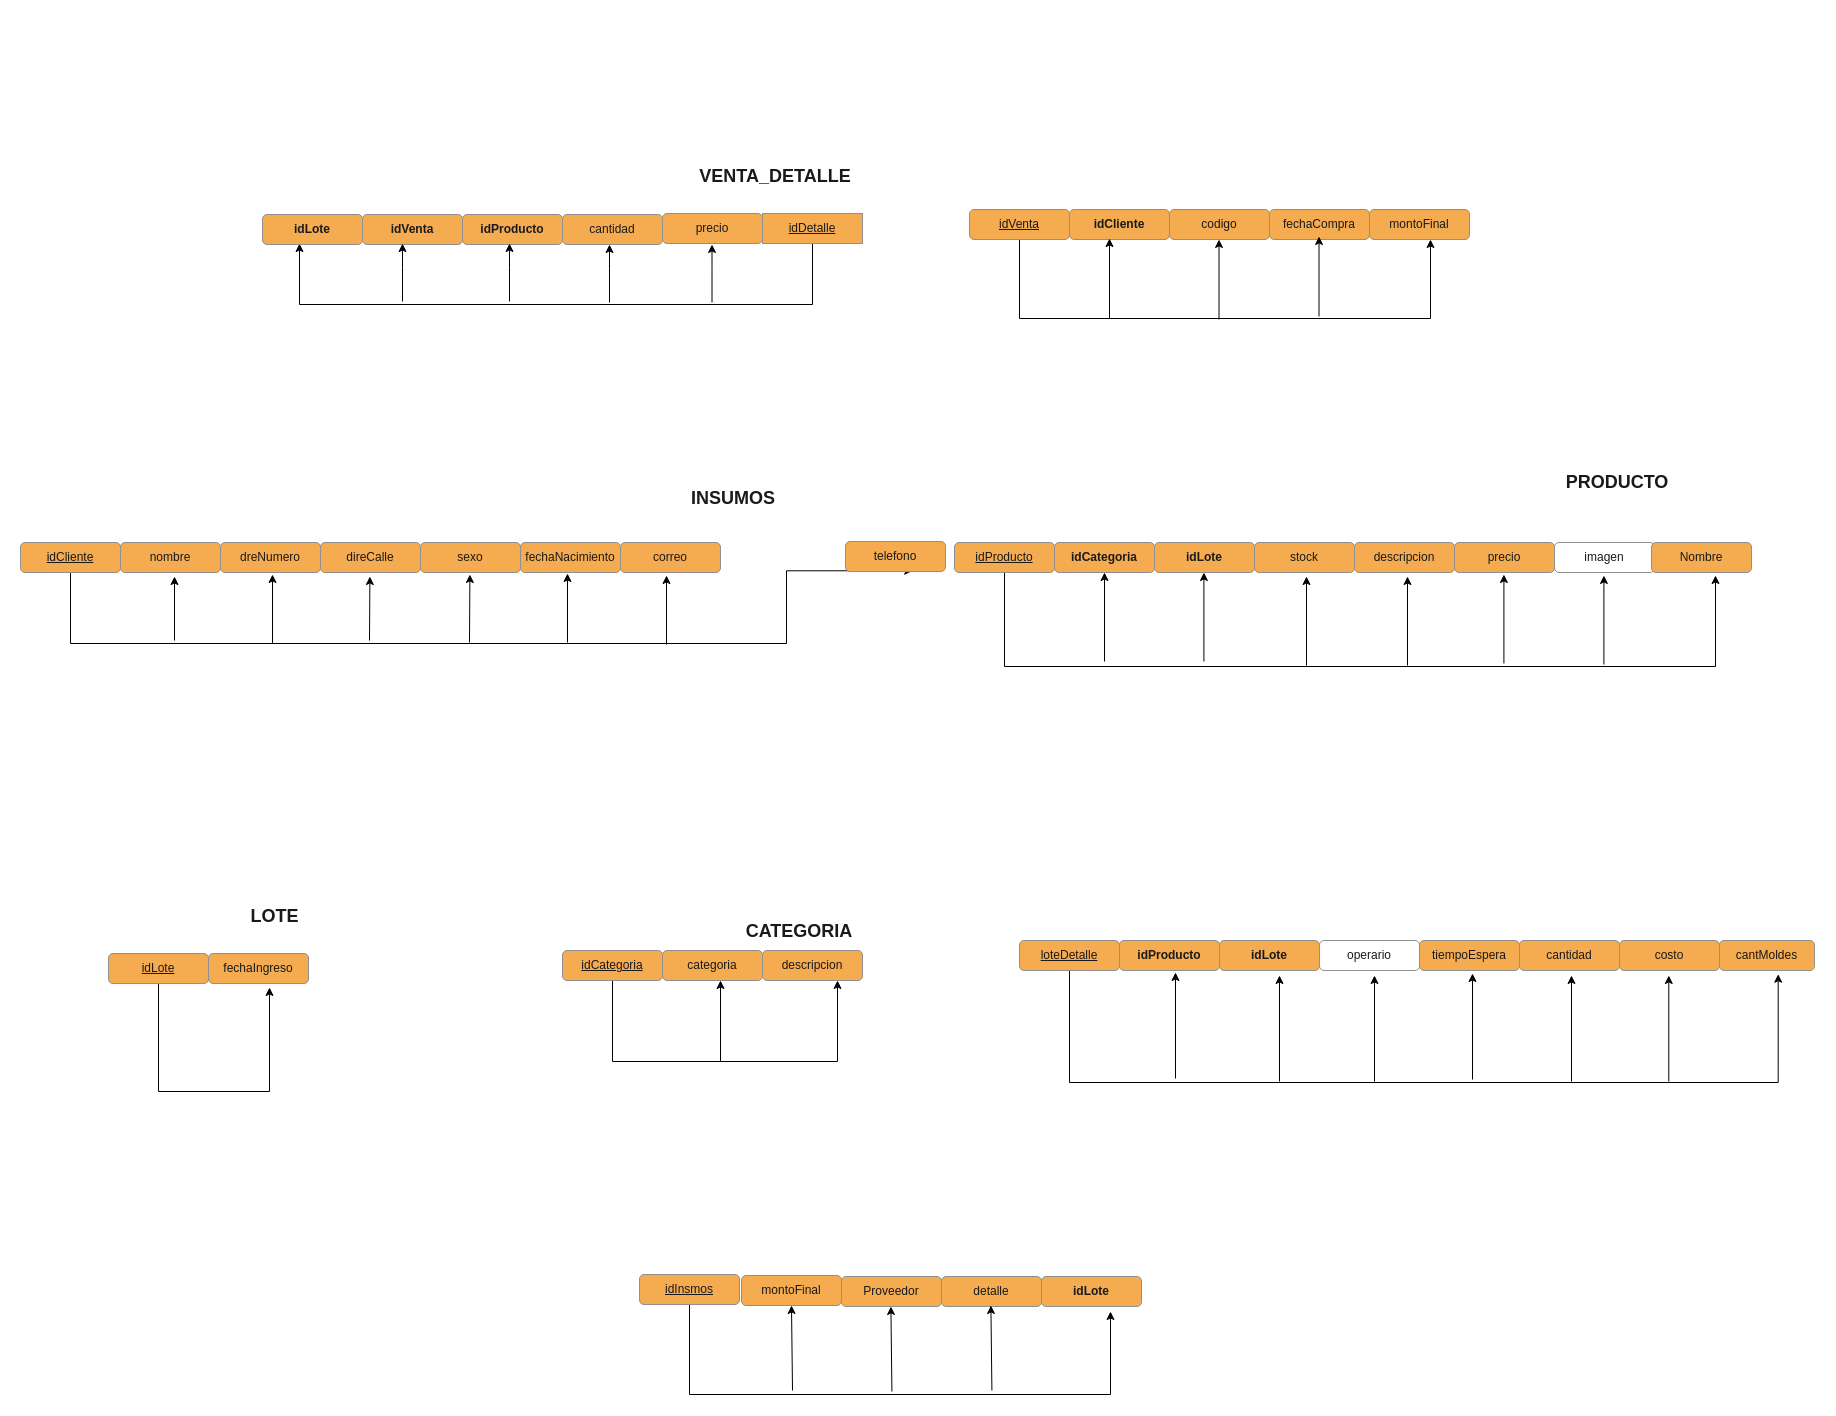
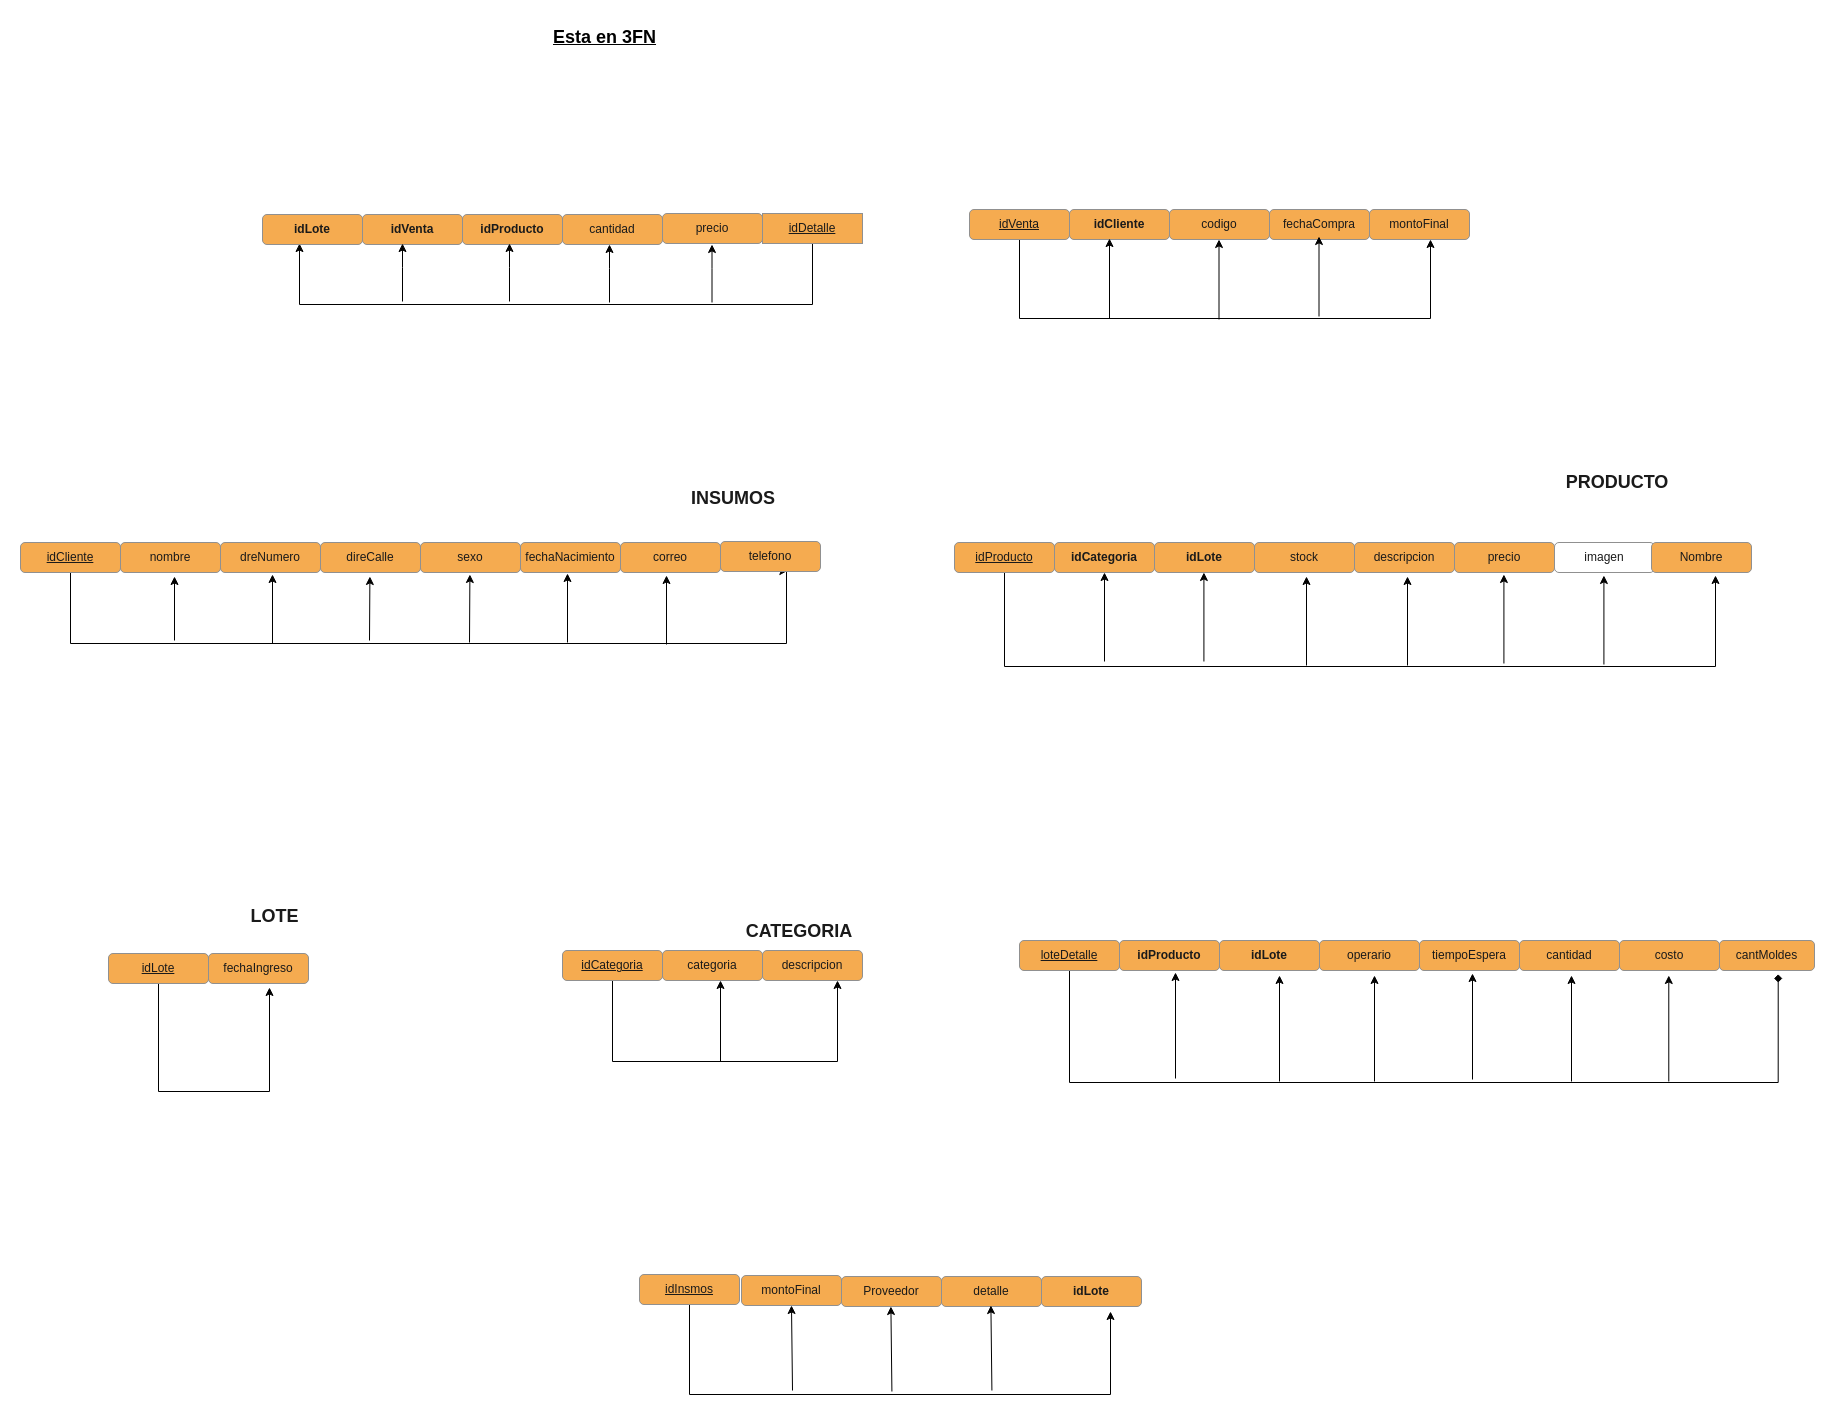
none -> (604, 38)
(776, 177) -> none
(896, 557) -> (771, 557)
(1370, 956) -> (1370, 956)
(1778, 982) -> (1778, 983)
